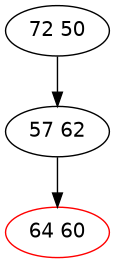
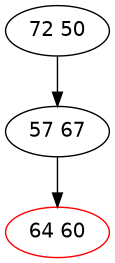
(57, 132) -> (57, 132)
